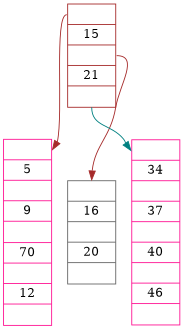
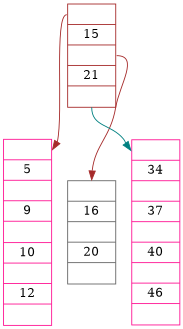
(28, 252) -> (28, 252)
